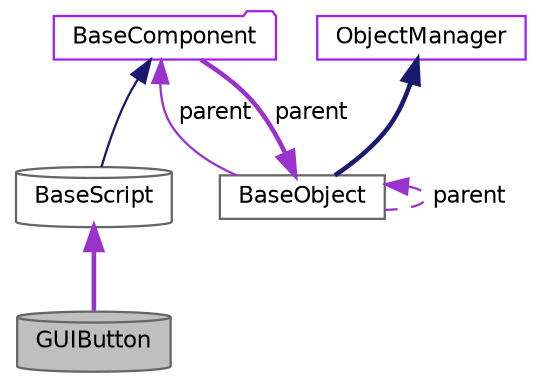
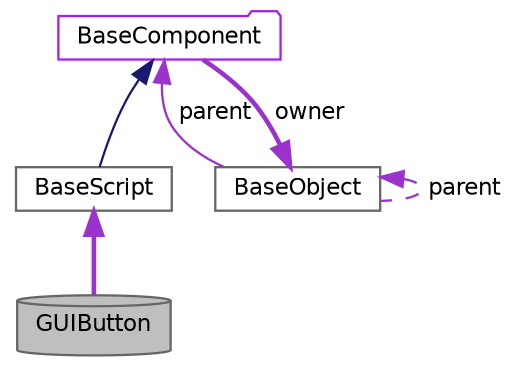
(421, 38) -> none
(308, 113) -> (307, 113)
(94, 197) -> (94, 189)
